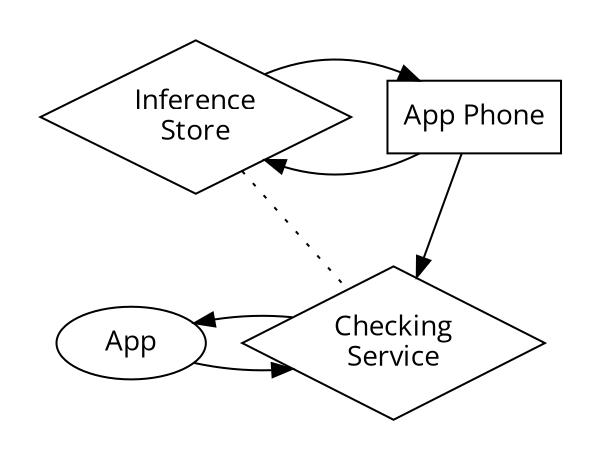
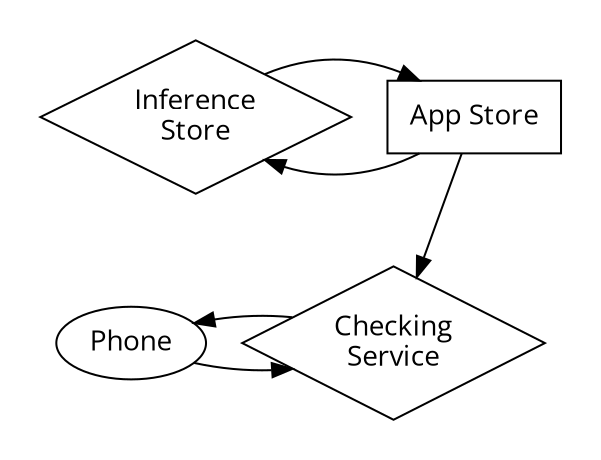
(474, 117) -> (474, 117)
(295, 230) -> none
(131, 343) -> (131, 343)
